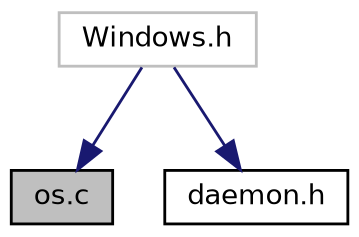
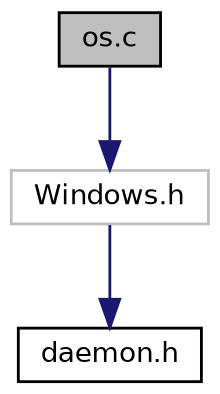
(117, 107) -> (110, 104)
